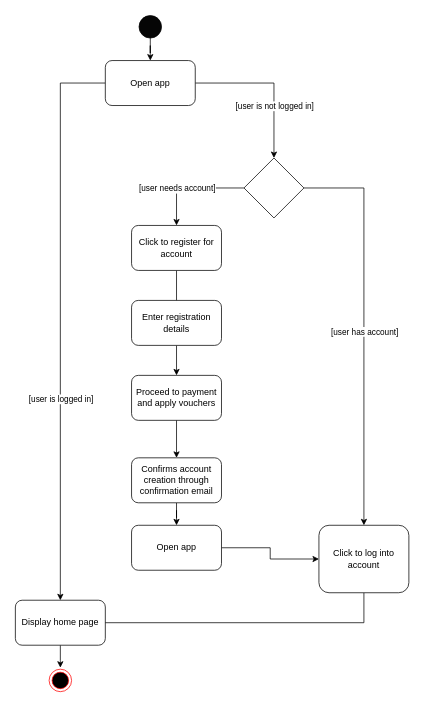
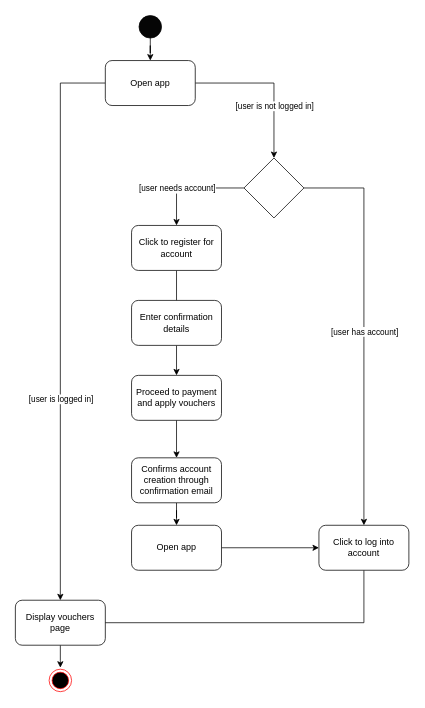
(177, 323) -> (177, 323)
(364, 559) -> (364, 548)
(60, 623) -> (60, 623)
